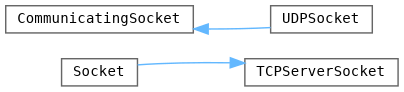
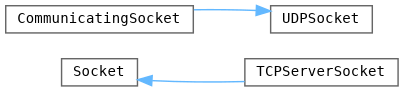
(240, 29) -> (225, 10)
(184, 63) -> (198, 82)
